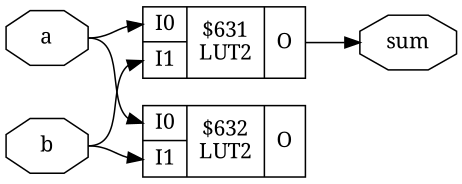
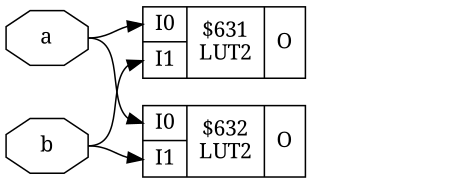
(408, 43) -> none
